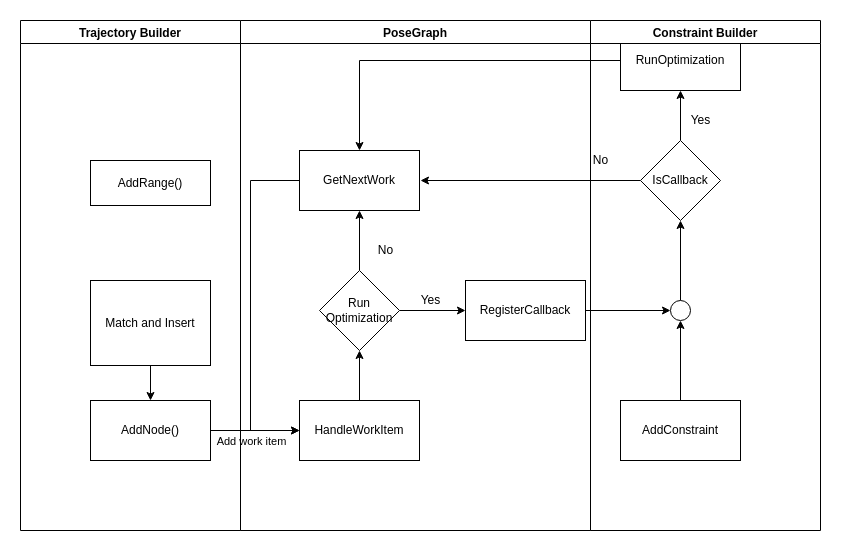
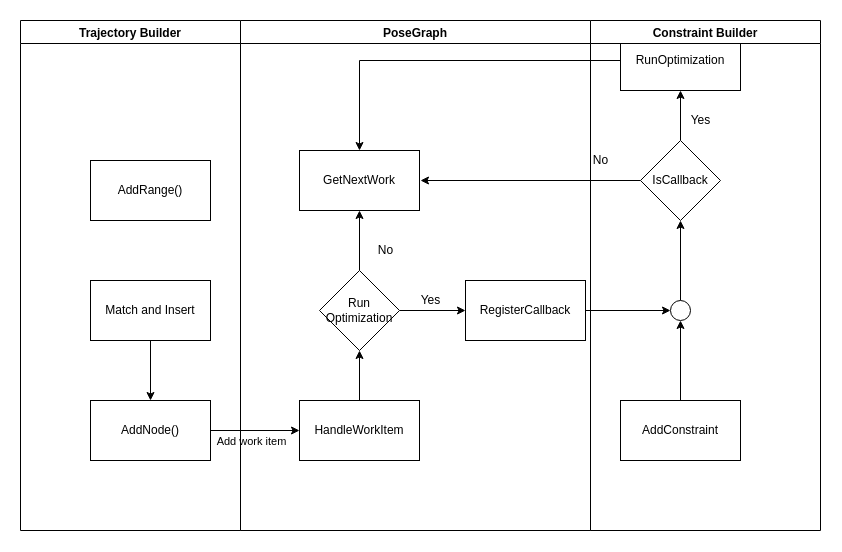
(151, 183) -> (151, 191)
(251, 280) -> none
(151, 323) -> (151, 311)
